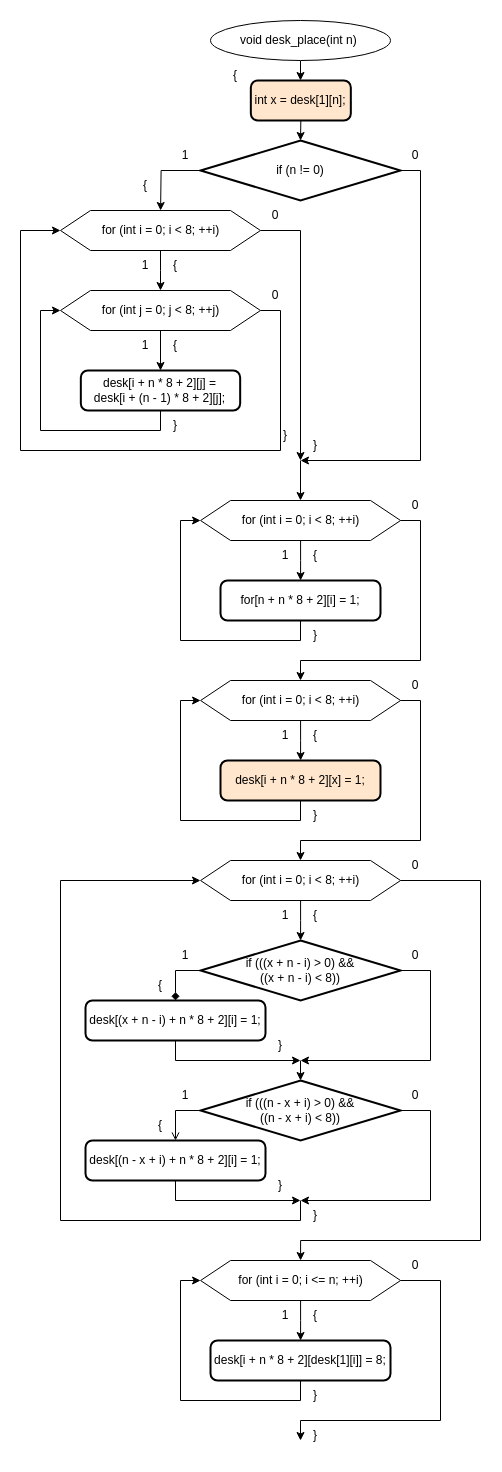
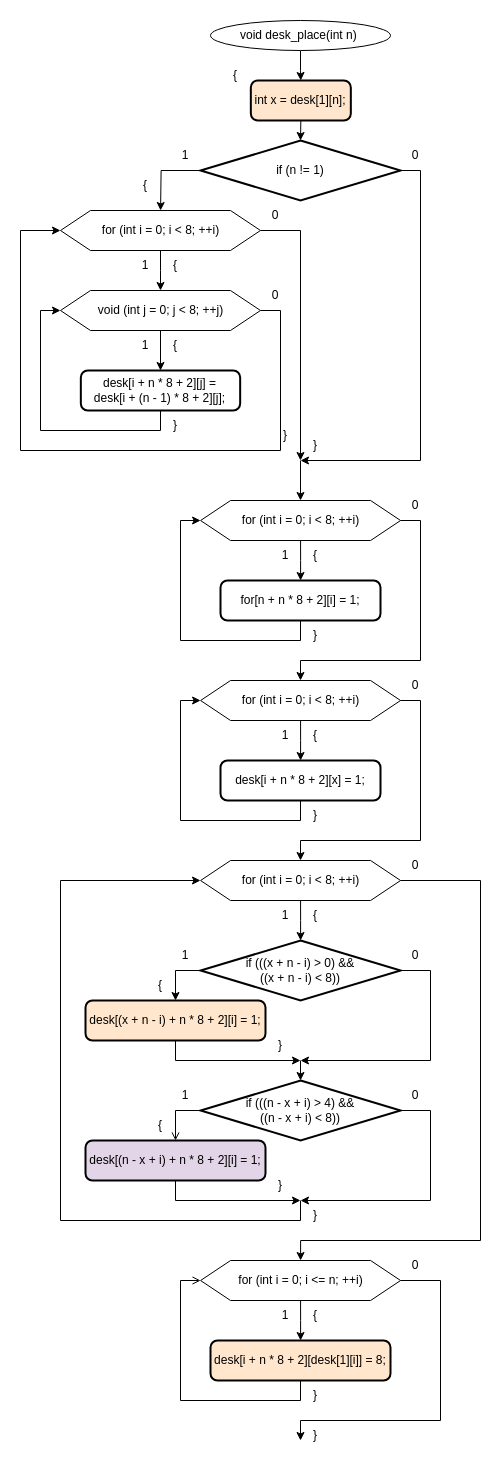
(301, 41) -> (301, 36)
(301, 171) -> (301, 171)
(161, 311) -> (161, 311)
(301, 781) -> (301, 781)
(176, 991) -> (176, 992)
(176, 1021) -> (176, 1021)
(301, 1111) -> (301, 1111)
(176, 1161) -> (176, 1161)
(192, 1281) -> (194, 1281)
(301, 1361) -> (301, 1361)
